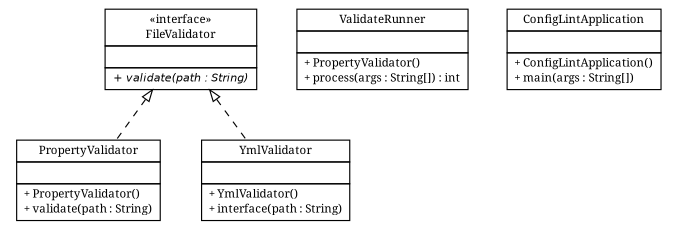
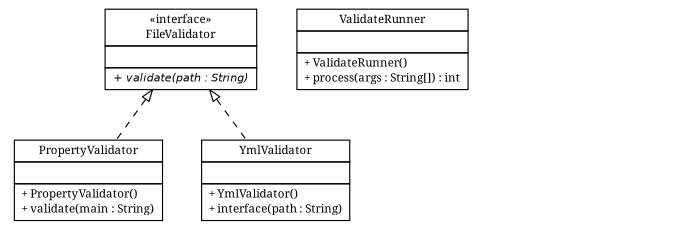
(584, 49) -> none
(362, 63) -> (356, 63)
(88, 209) -> (88, 209)
